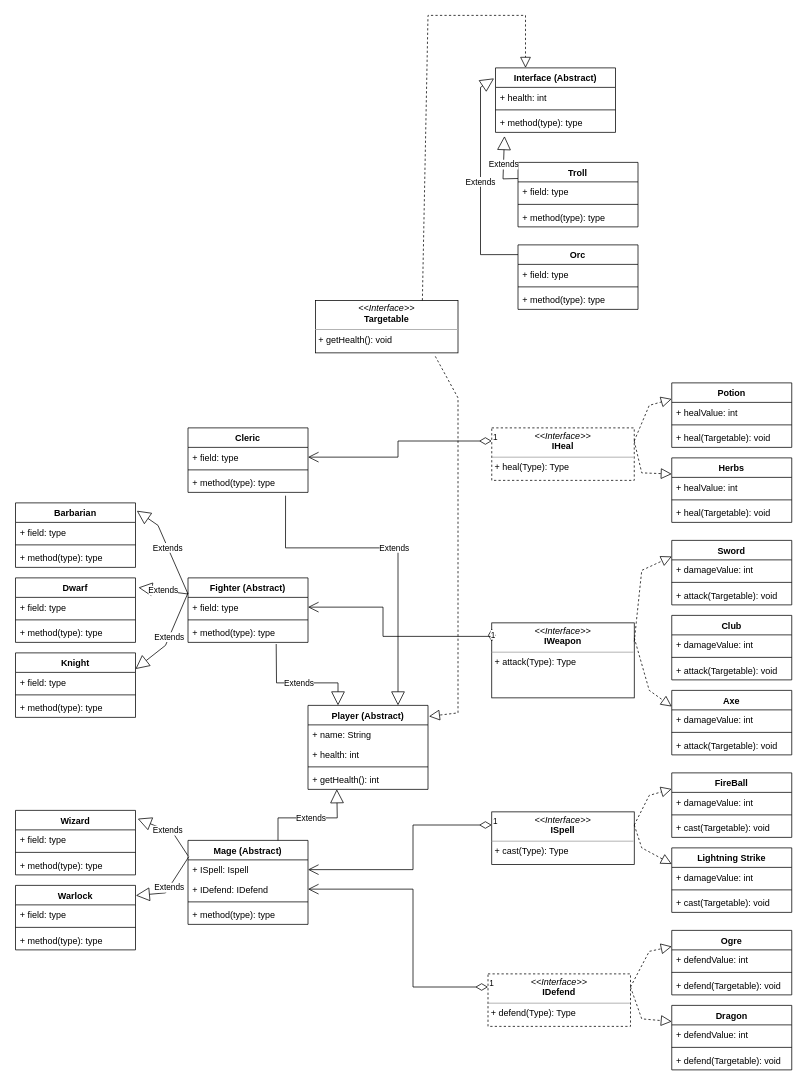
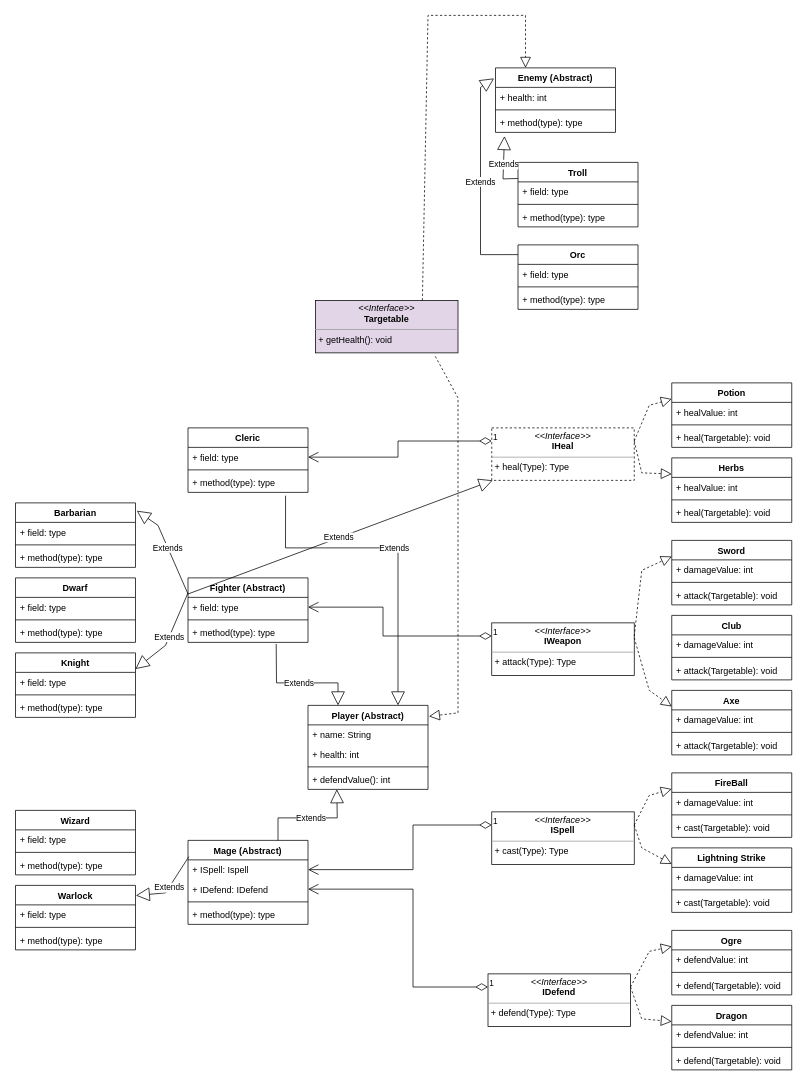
(555, 78) -> (555, 78)
(387, 327) -> (387, 327)
(168, 591) -> (399, 515)
(563, 660) -> (563, 649)
(352, 780) -> (357, 780)
(173, 834) -> none
(559, 1000) -> (559, 1000)
